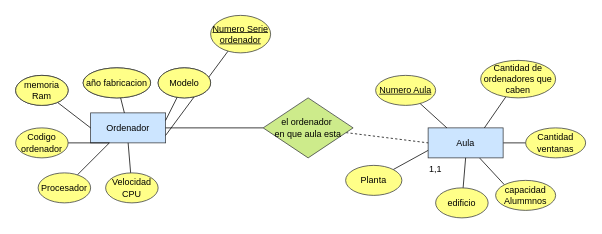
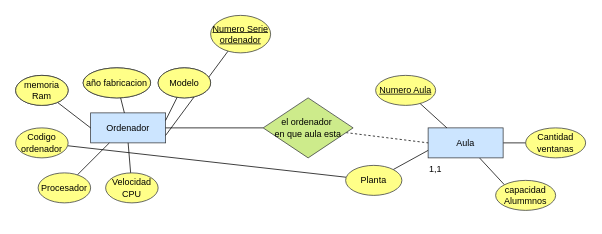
(518, 79) -> none
(495, 112) -> none
(86, 143) -> (207, 162)
(464, 173) -> none
(462, 203) -> none
